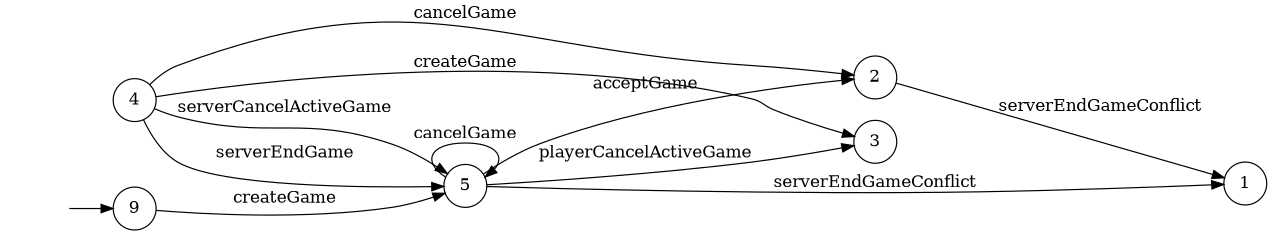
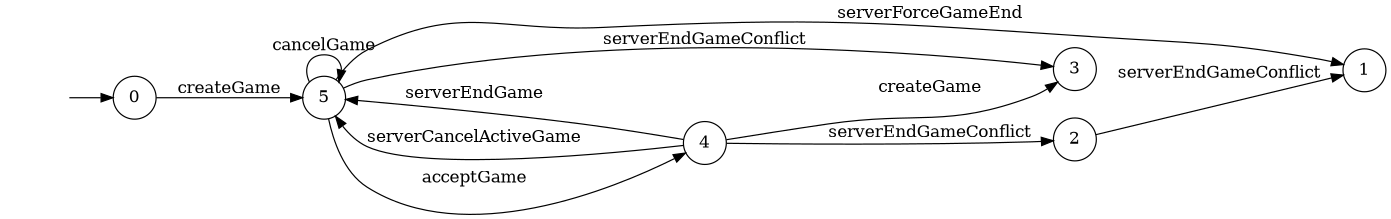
(465, 14) -> (930, 133)
(657, 110) -> (483, 214)
(645, 153) -> (705, 40)
(875, 183) -> (930, 14)
(135, 209) -> (135, 98)
